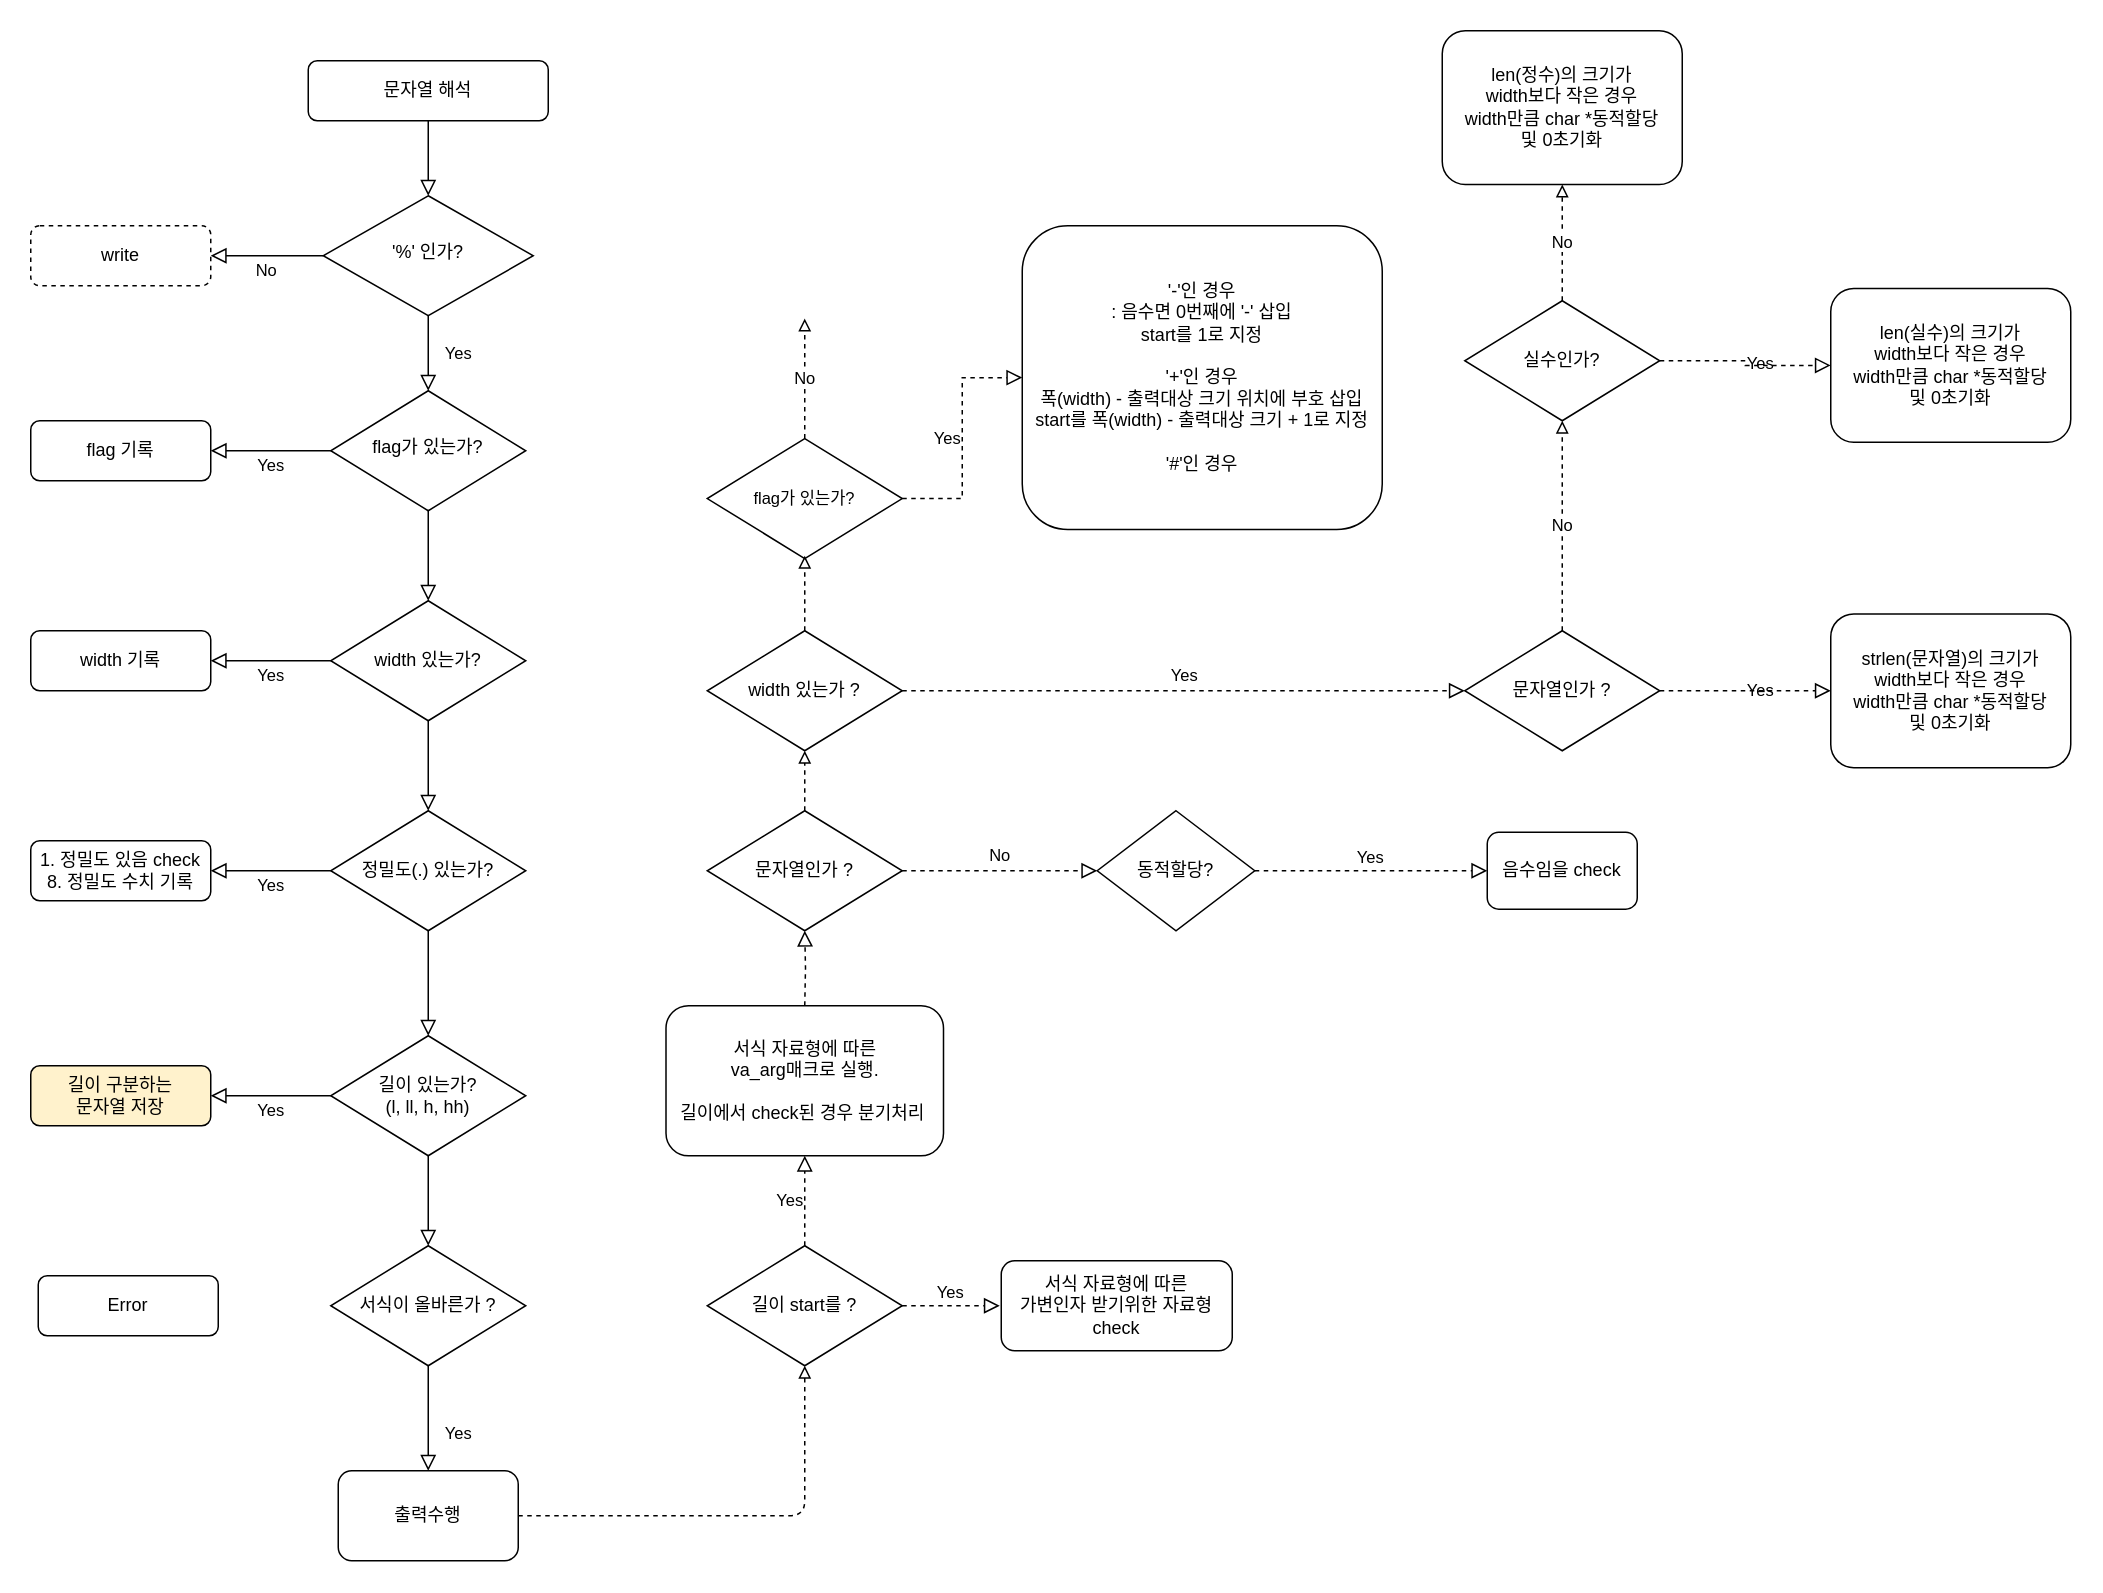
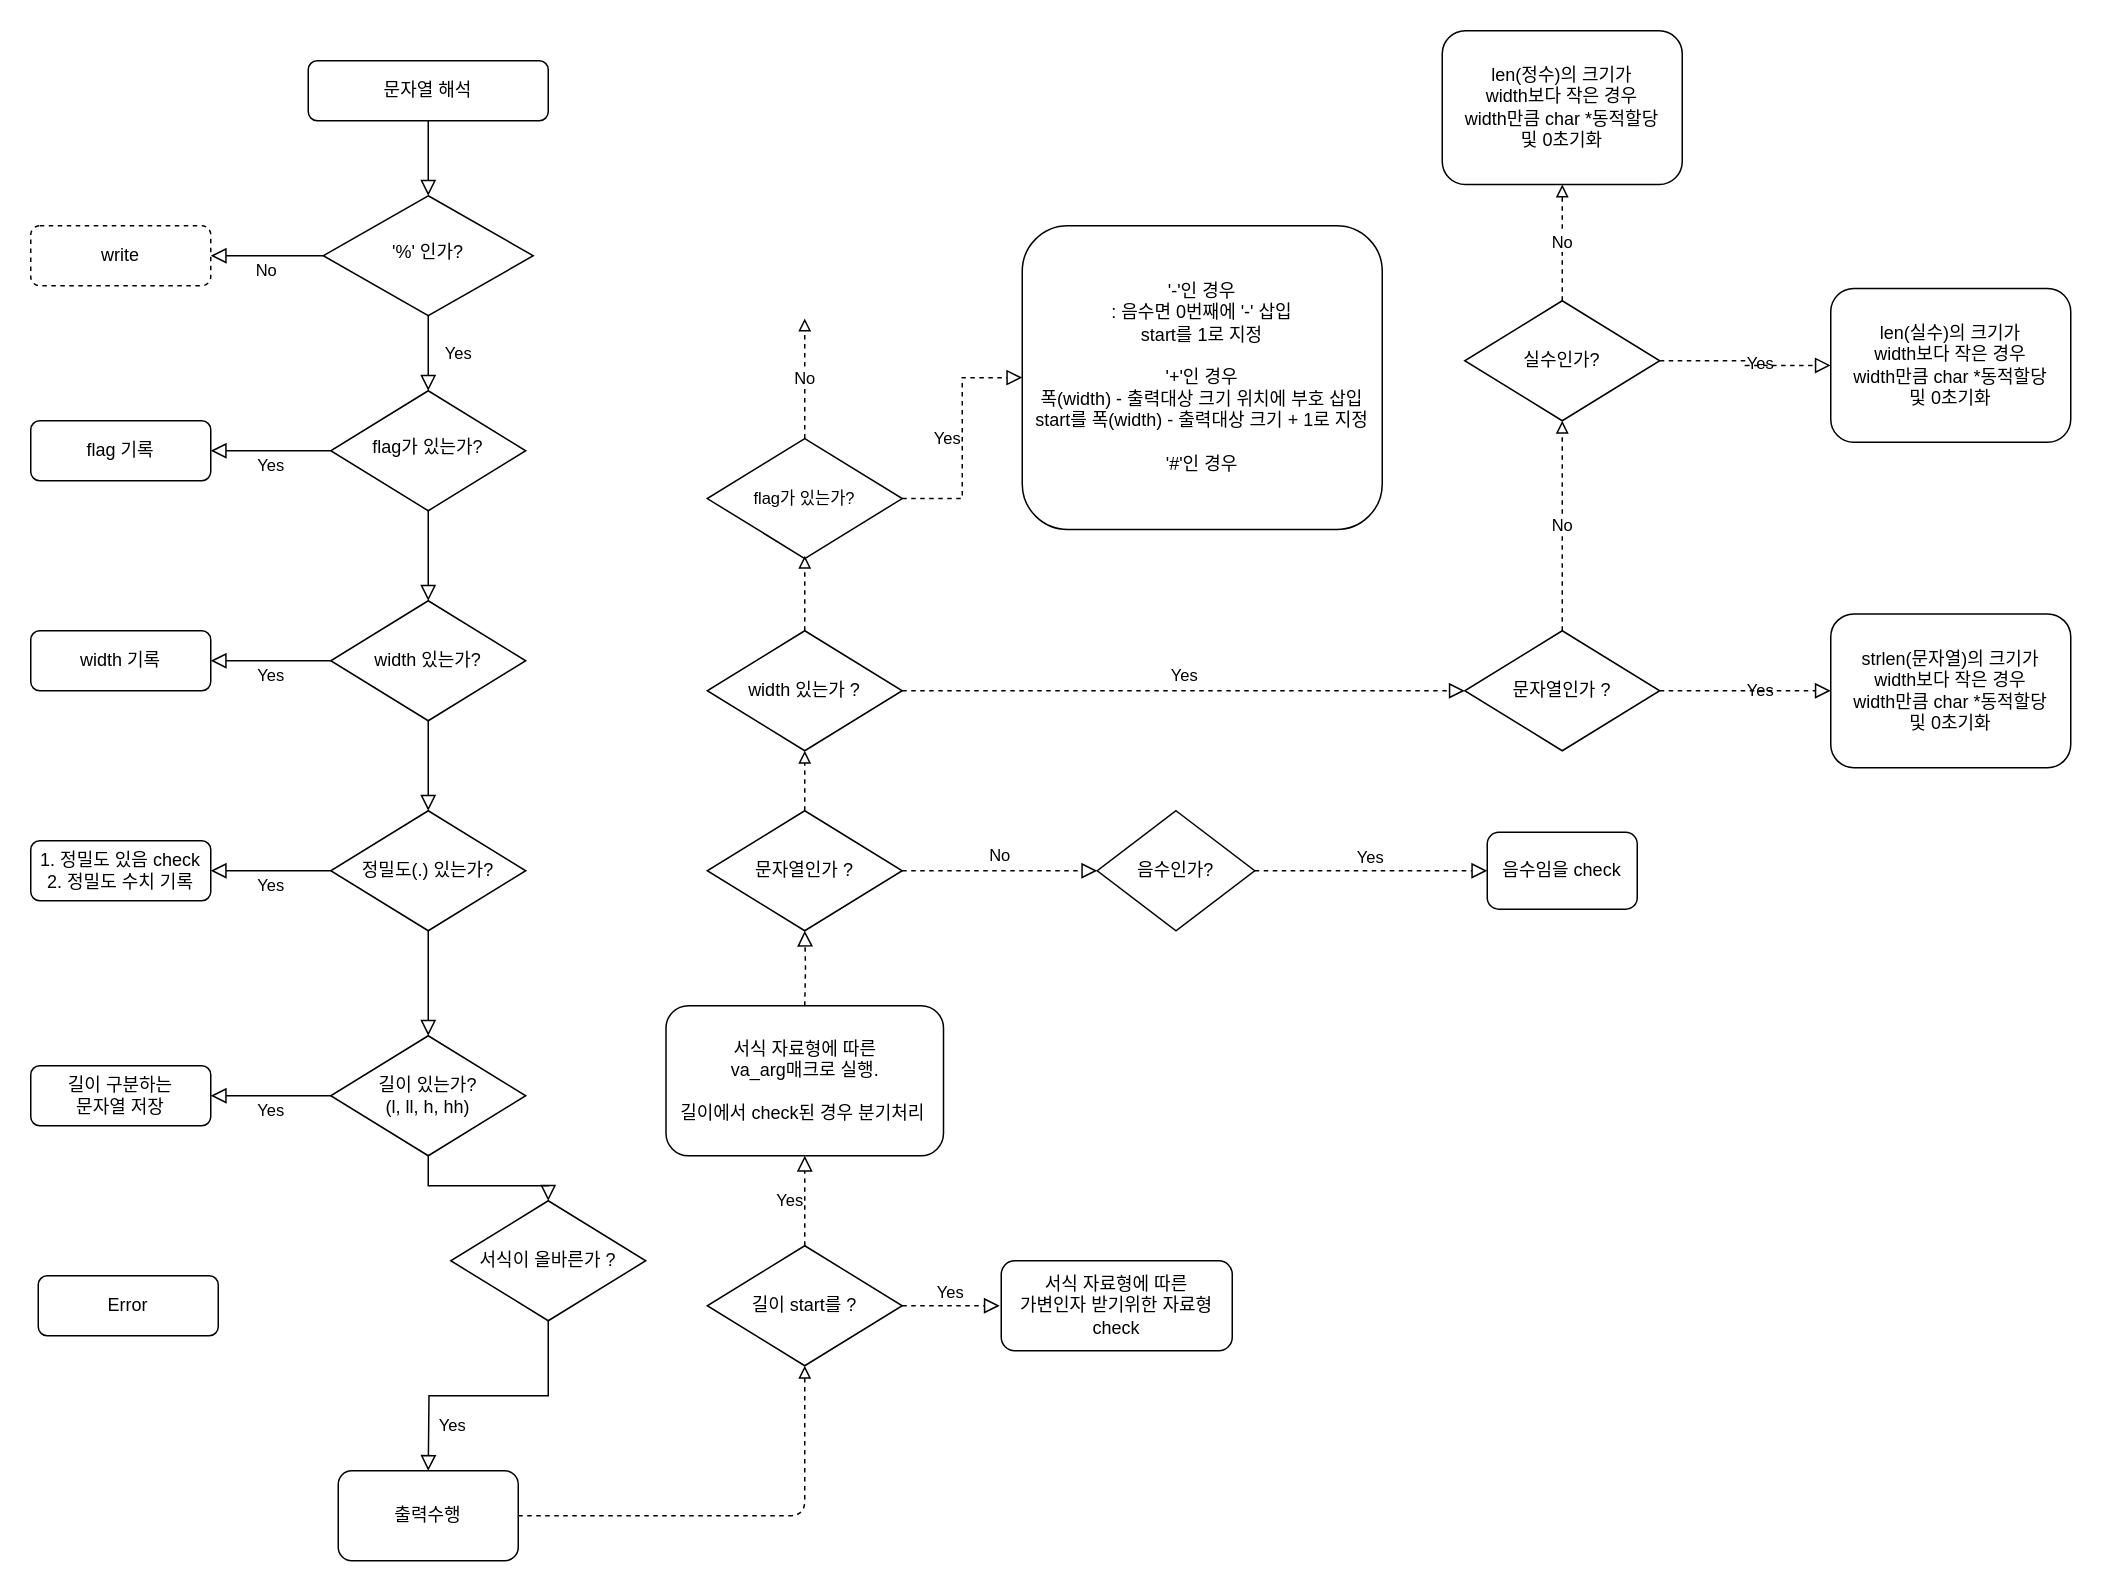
(121, 871) -> (121, 871)
(1176, 871) -> (1176, 871)
(121, 1096) -> (121, 1096)
(428, 1306) -> (548, 1261)
